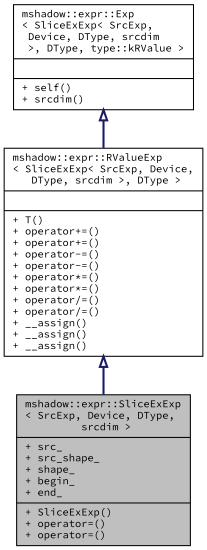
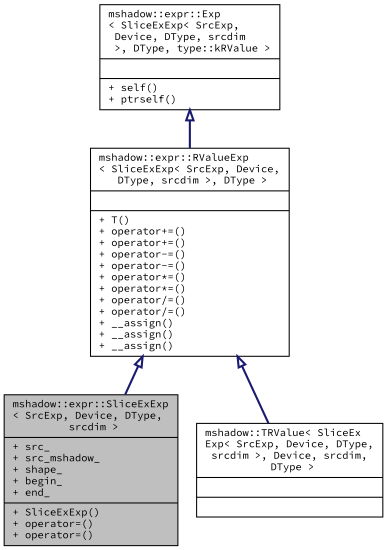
(54, 99) -> (143, 99)
(63, 458) -> (57, 458)
none -> (290, 470)
